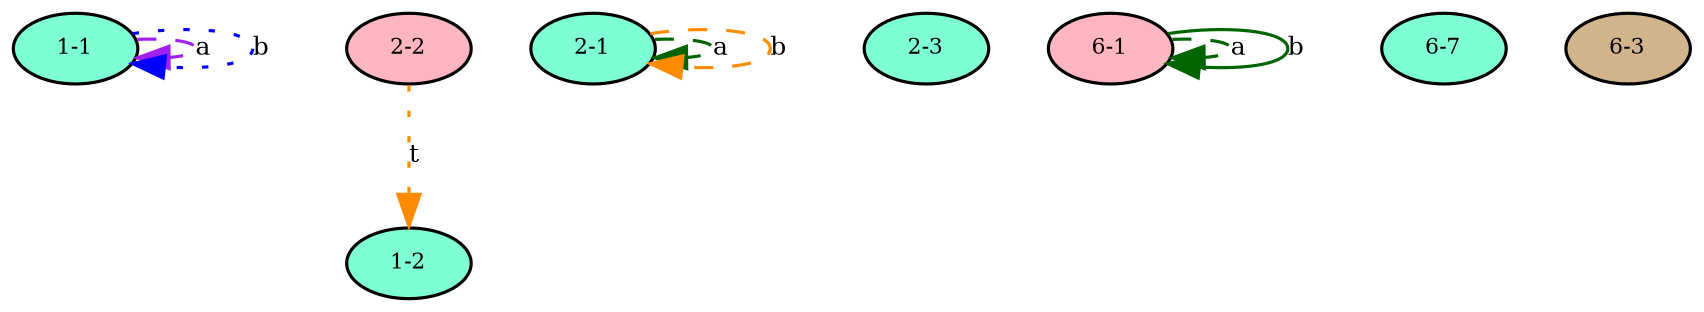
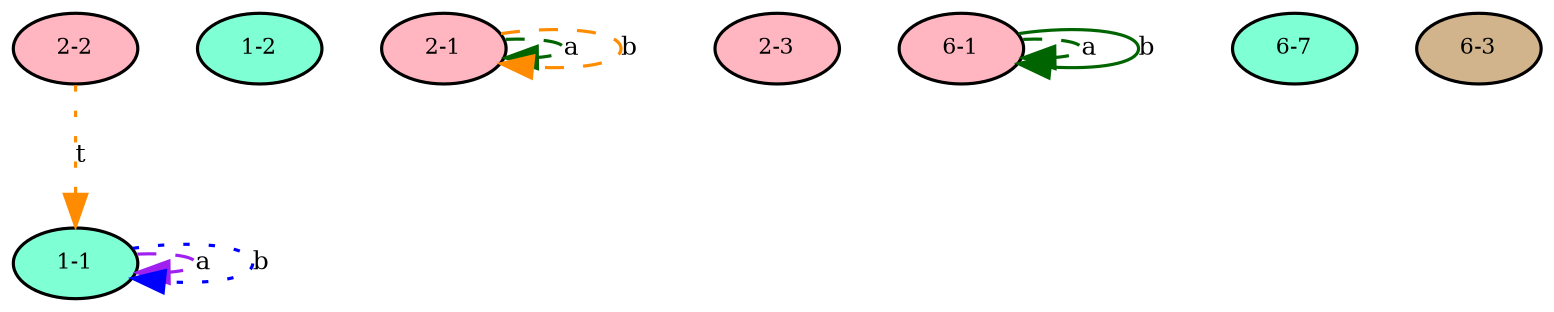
(593, 49) -> (444, 49)
(926, 49) -> (777, 49)
(409, 140) -> (76, 140)
